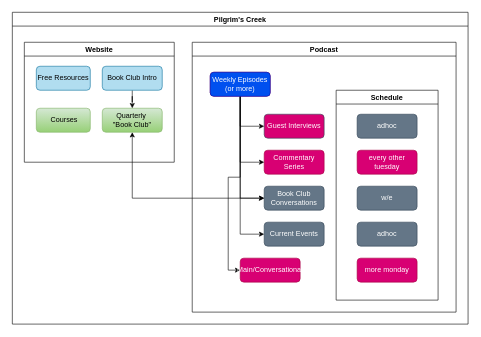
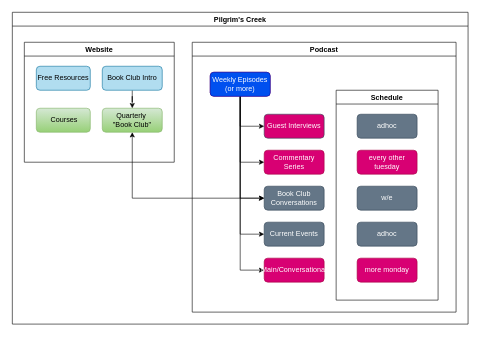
(270, 270) -> (294, 270)
